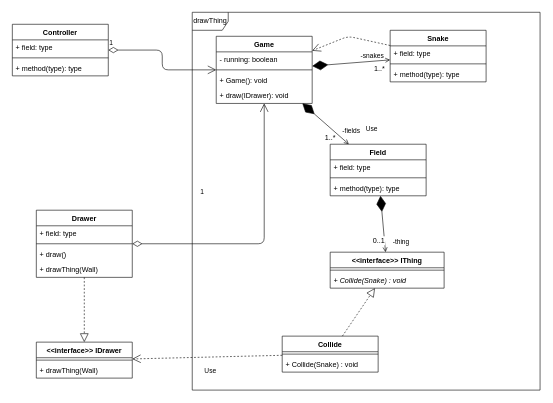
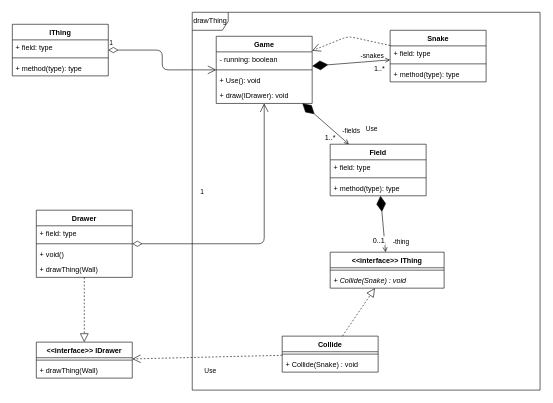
(60, 32) -> (60, 32)
(244, 80) -> (242, 80)
(55, 254) -> (54, 254)
